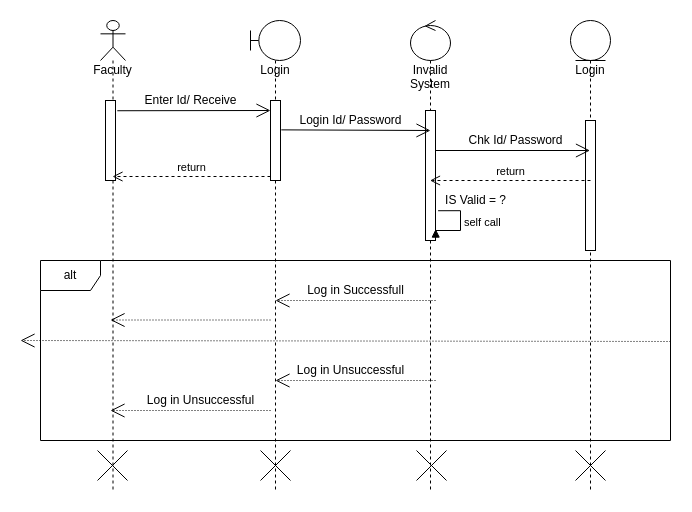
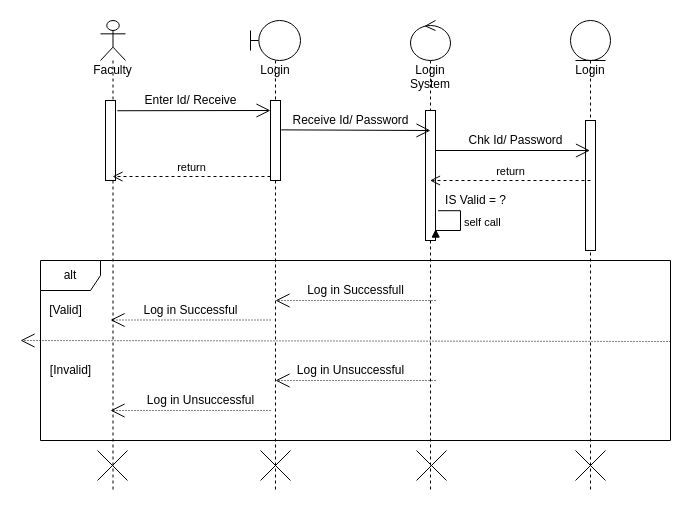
(431, 85) -> (431, 78)
(351, 121) -> (351, 121)
none -> (66, 311)
none -> (191, 311)
none -> (71, 371)
